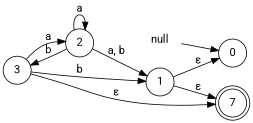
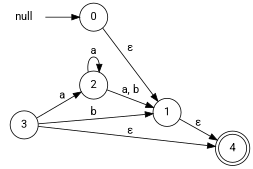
(52, 56) -> none
(193, 69) -> (128, 62)
(233, 103) -> (233, 148)
